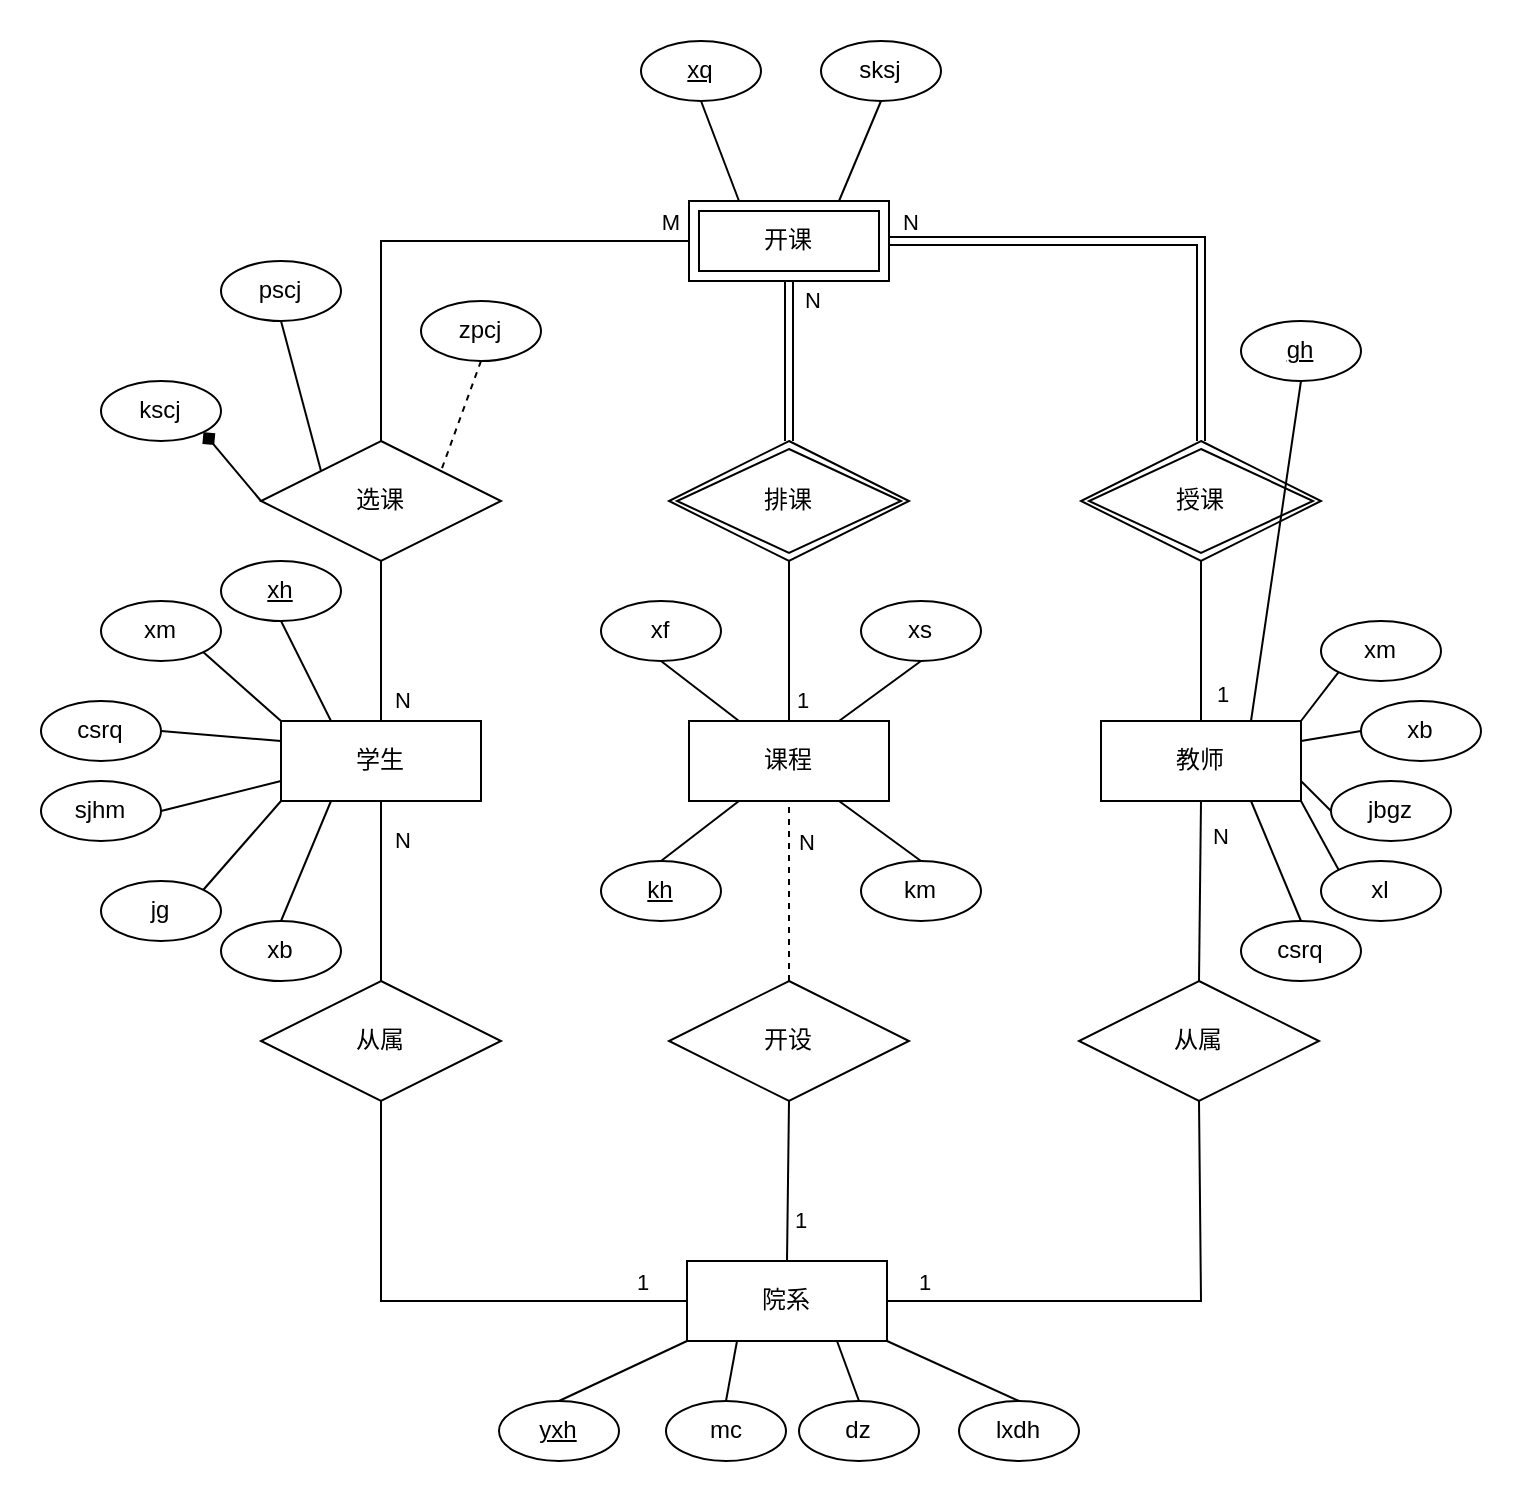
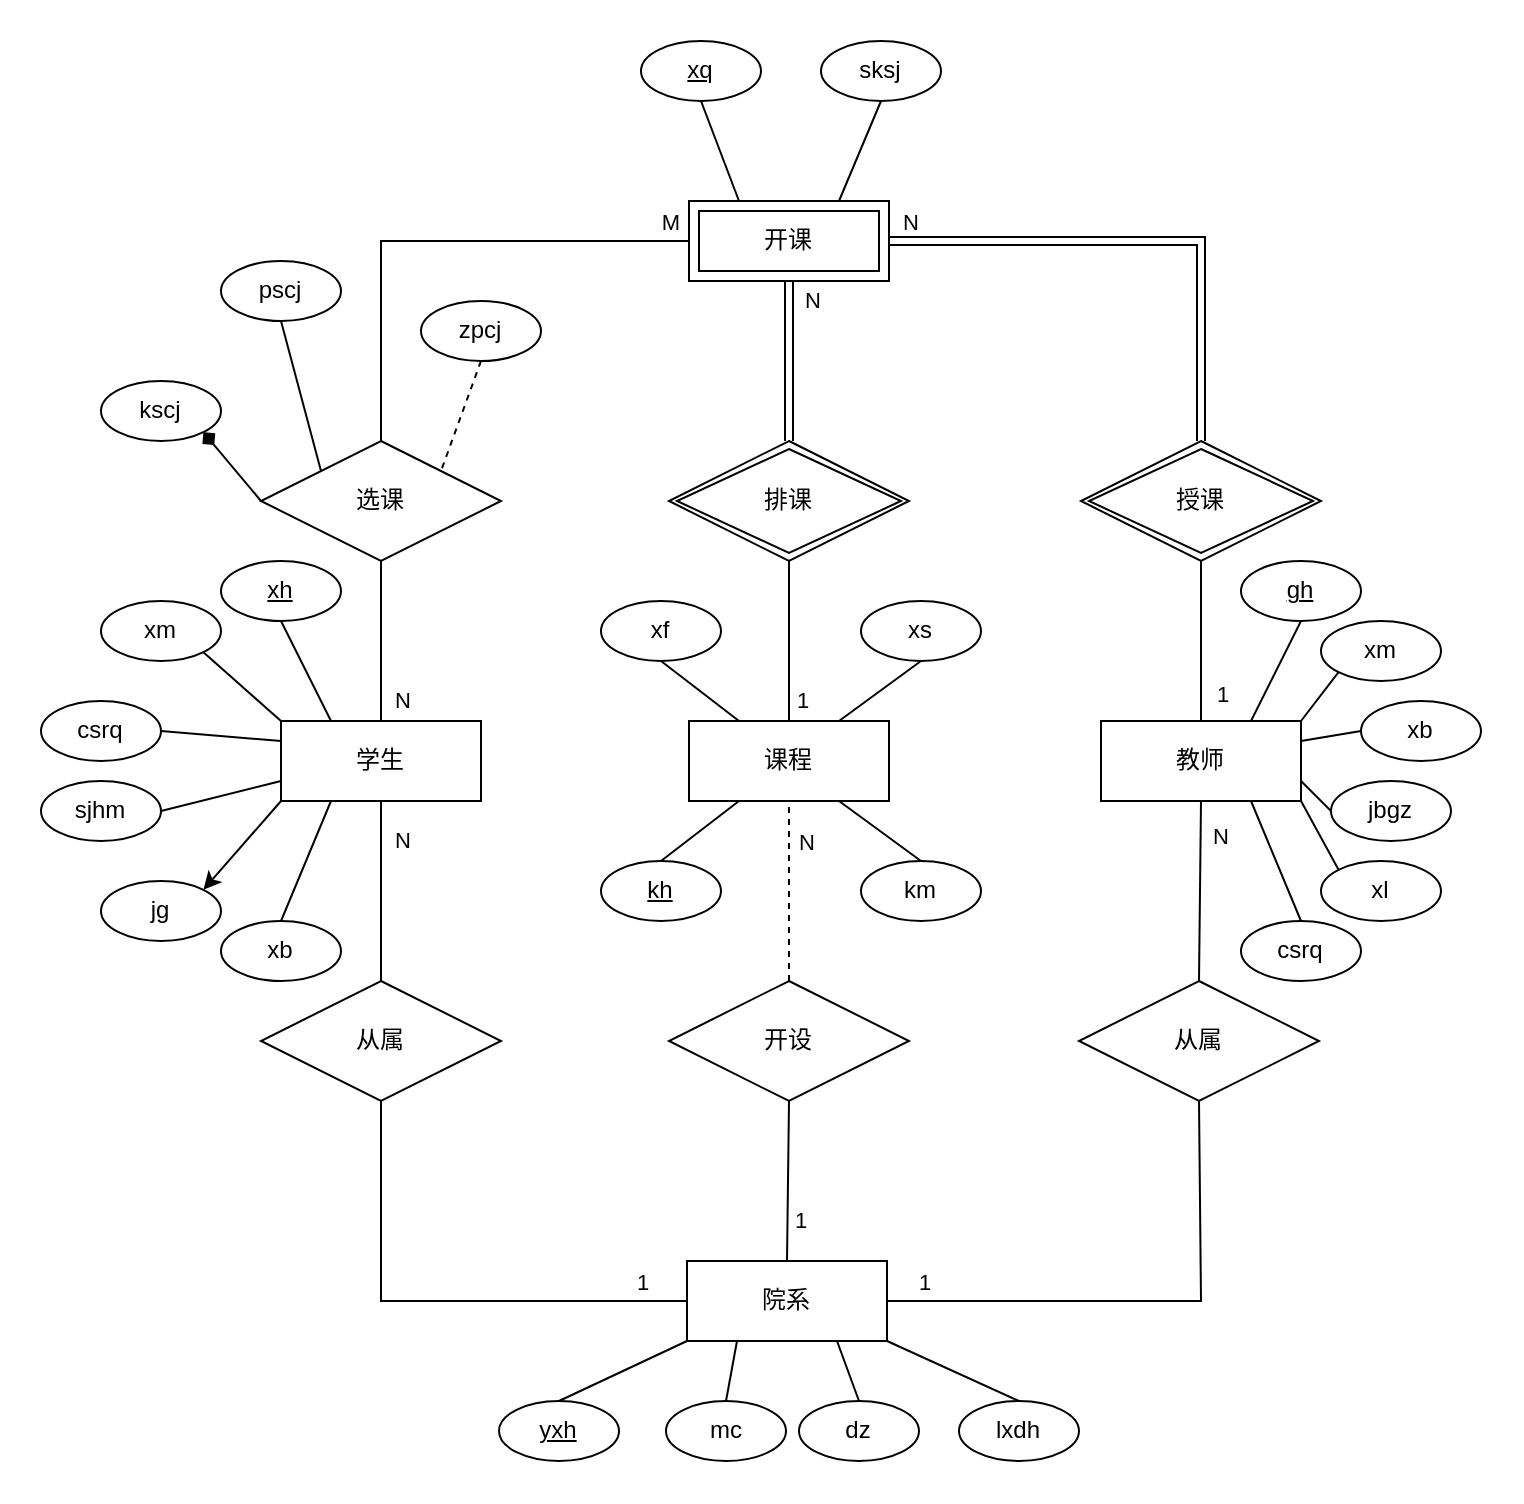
(1301, 351) -> (1301, 591)
(209, 884) -> (213, 879)
